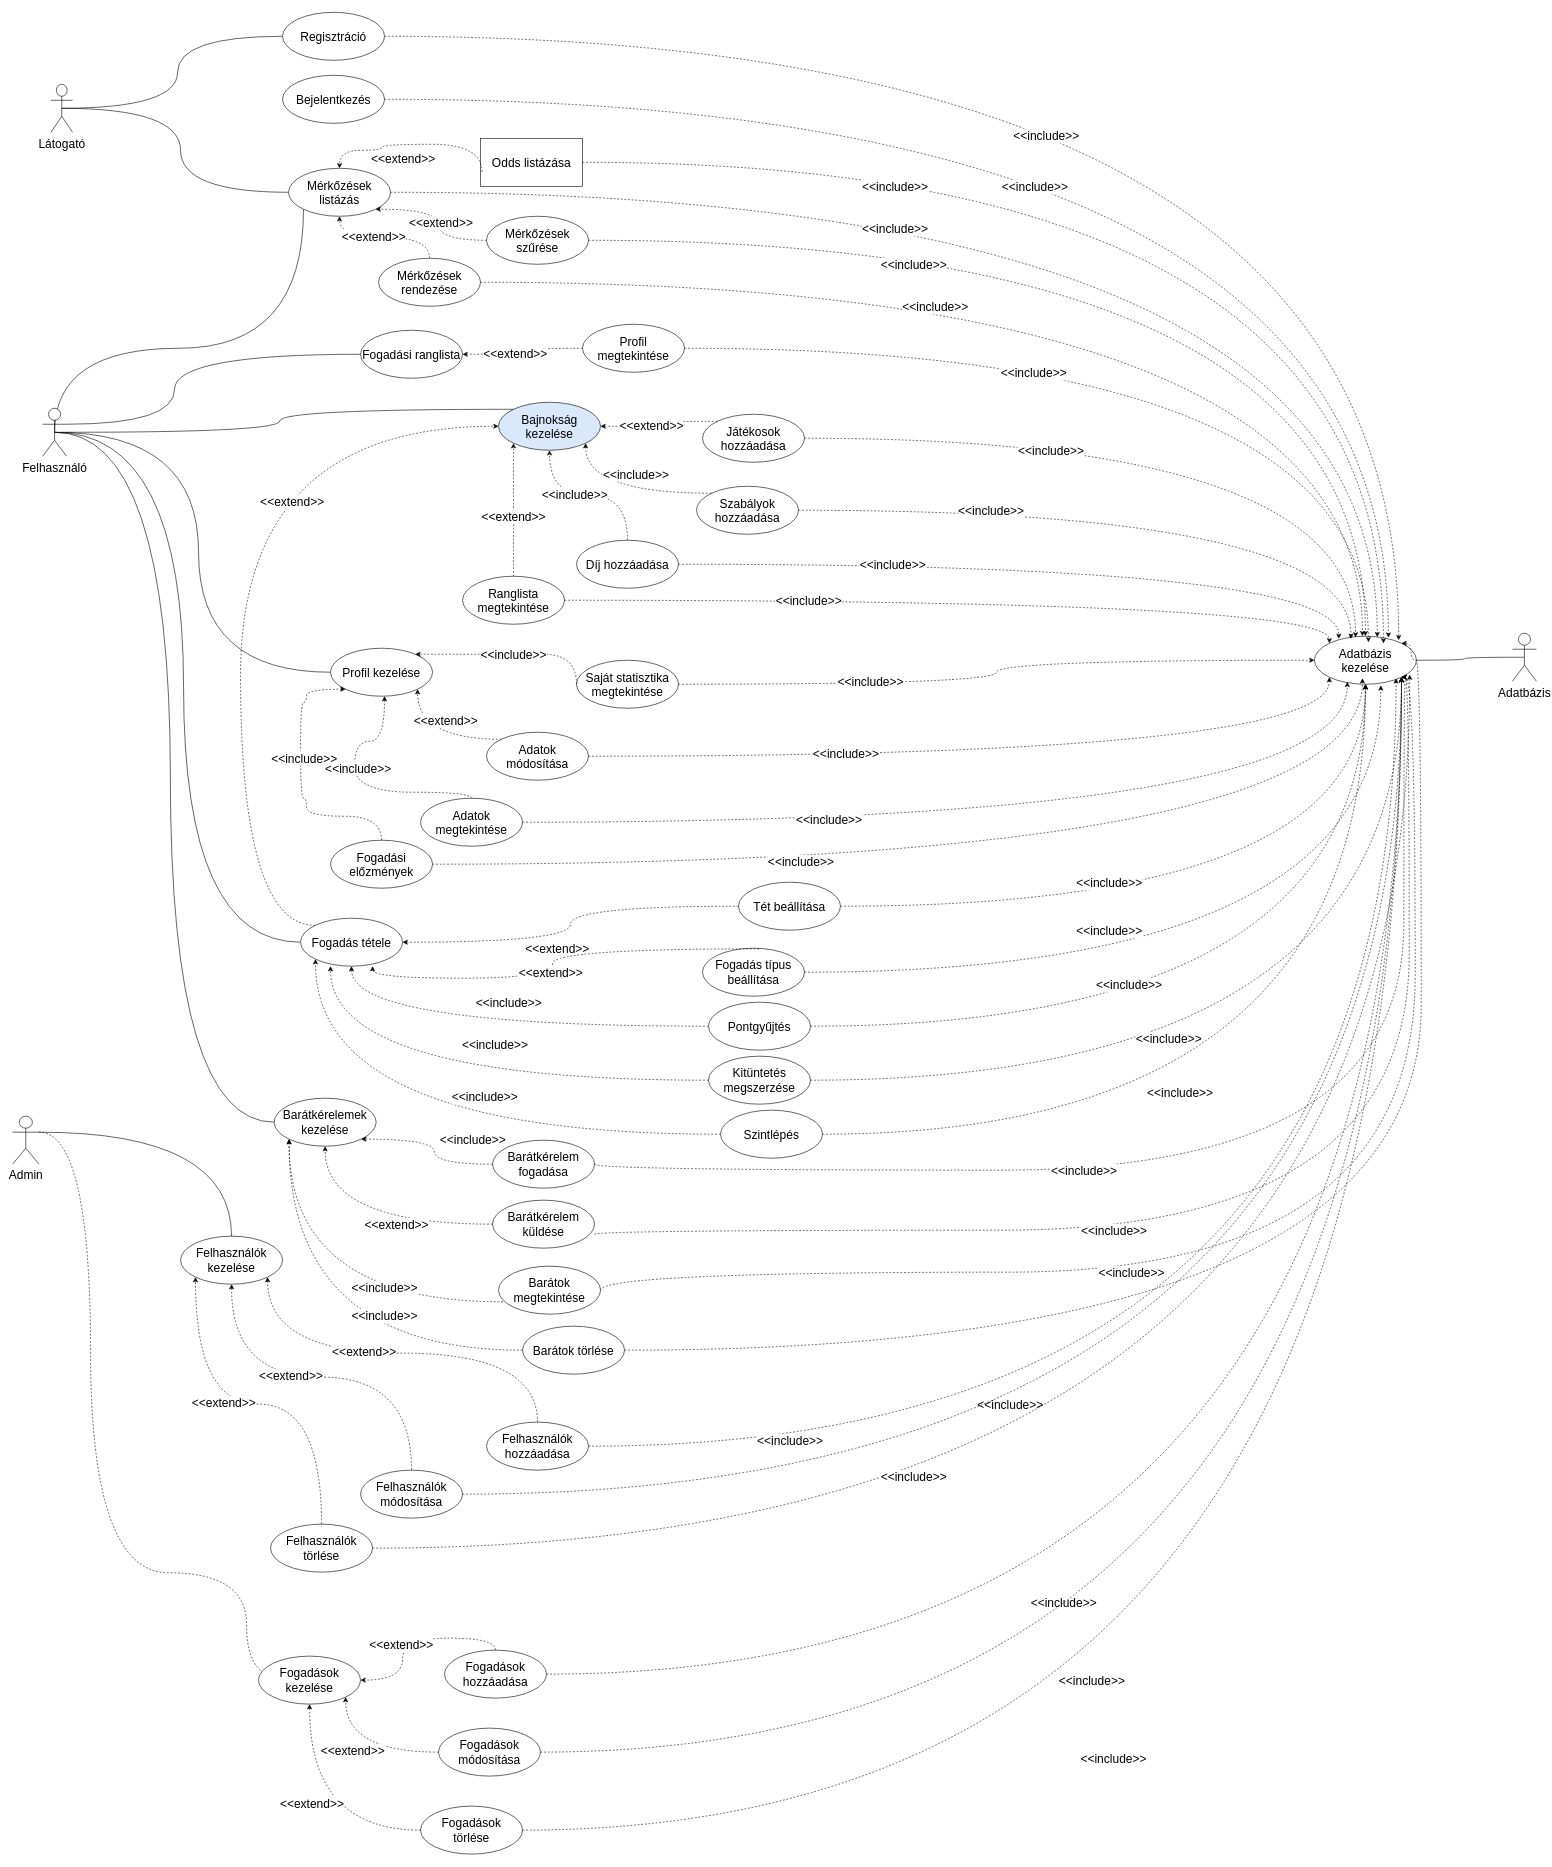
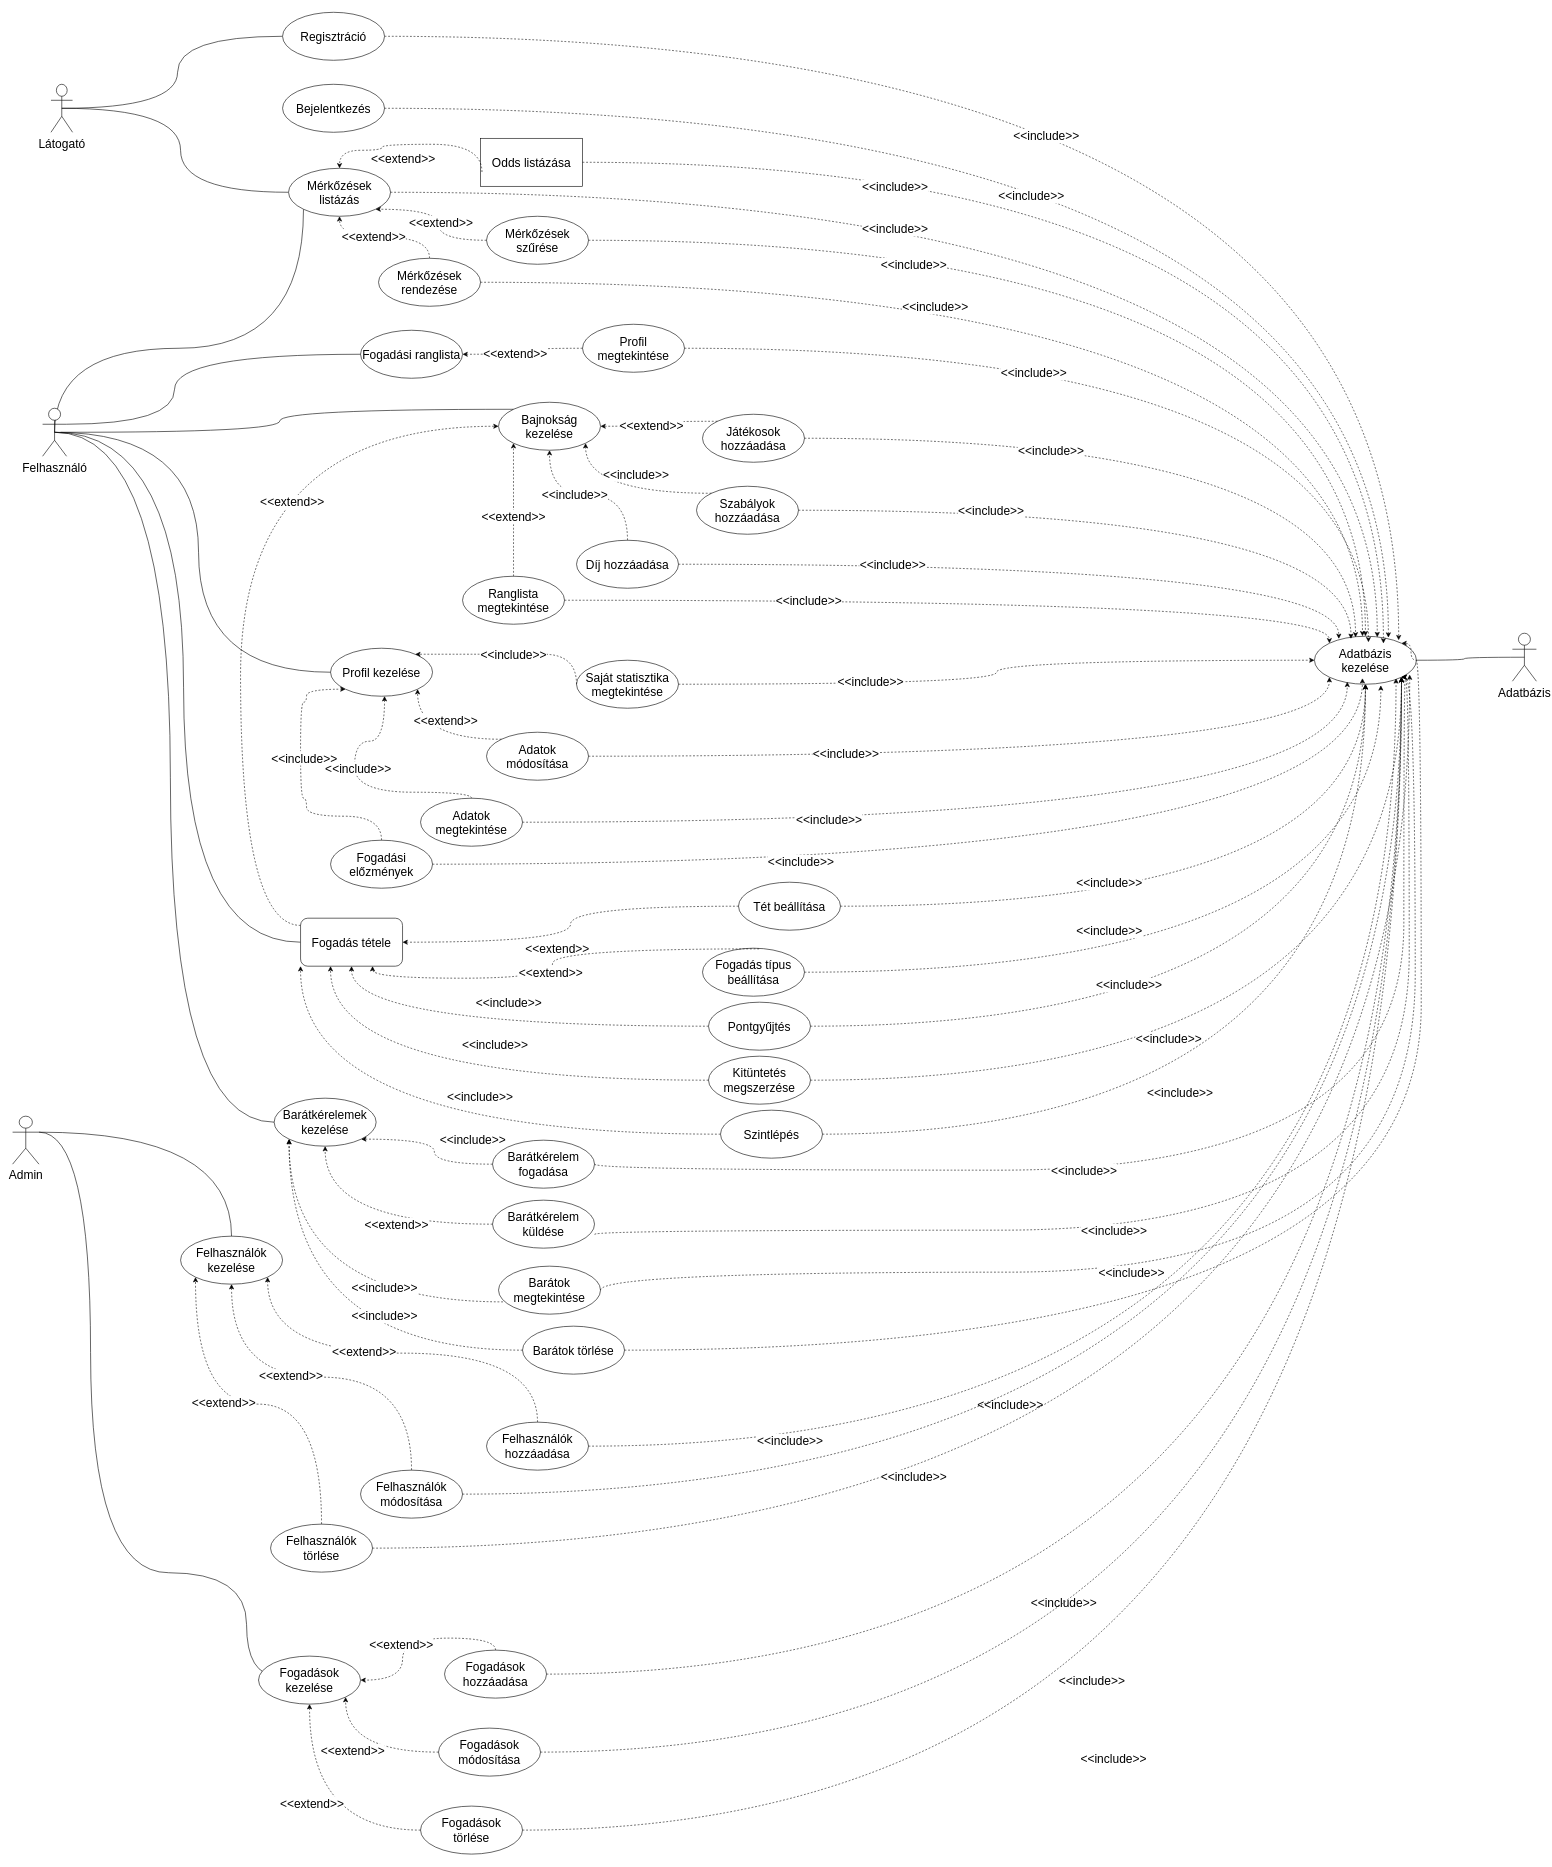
(333, 99) -> (333, 108)
(549, 426) -> (549, 426)
(351, 942) -> (351, 942)
(94, 1439) -> (94, 1439)
